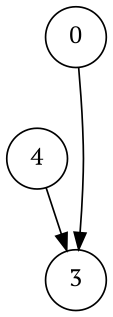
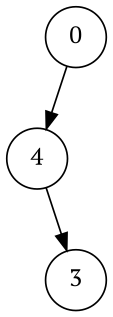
(83, 150) -> (59, 89)
